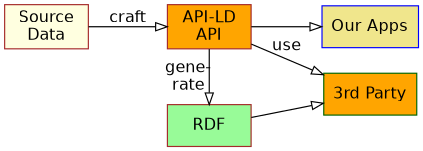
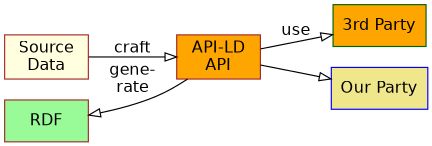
(370, 27) -> (380, 88)
(282, 111) -> none
